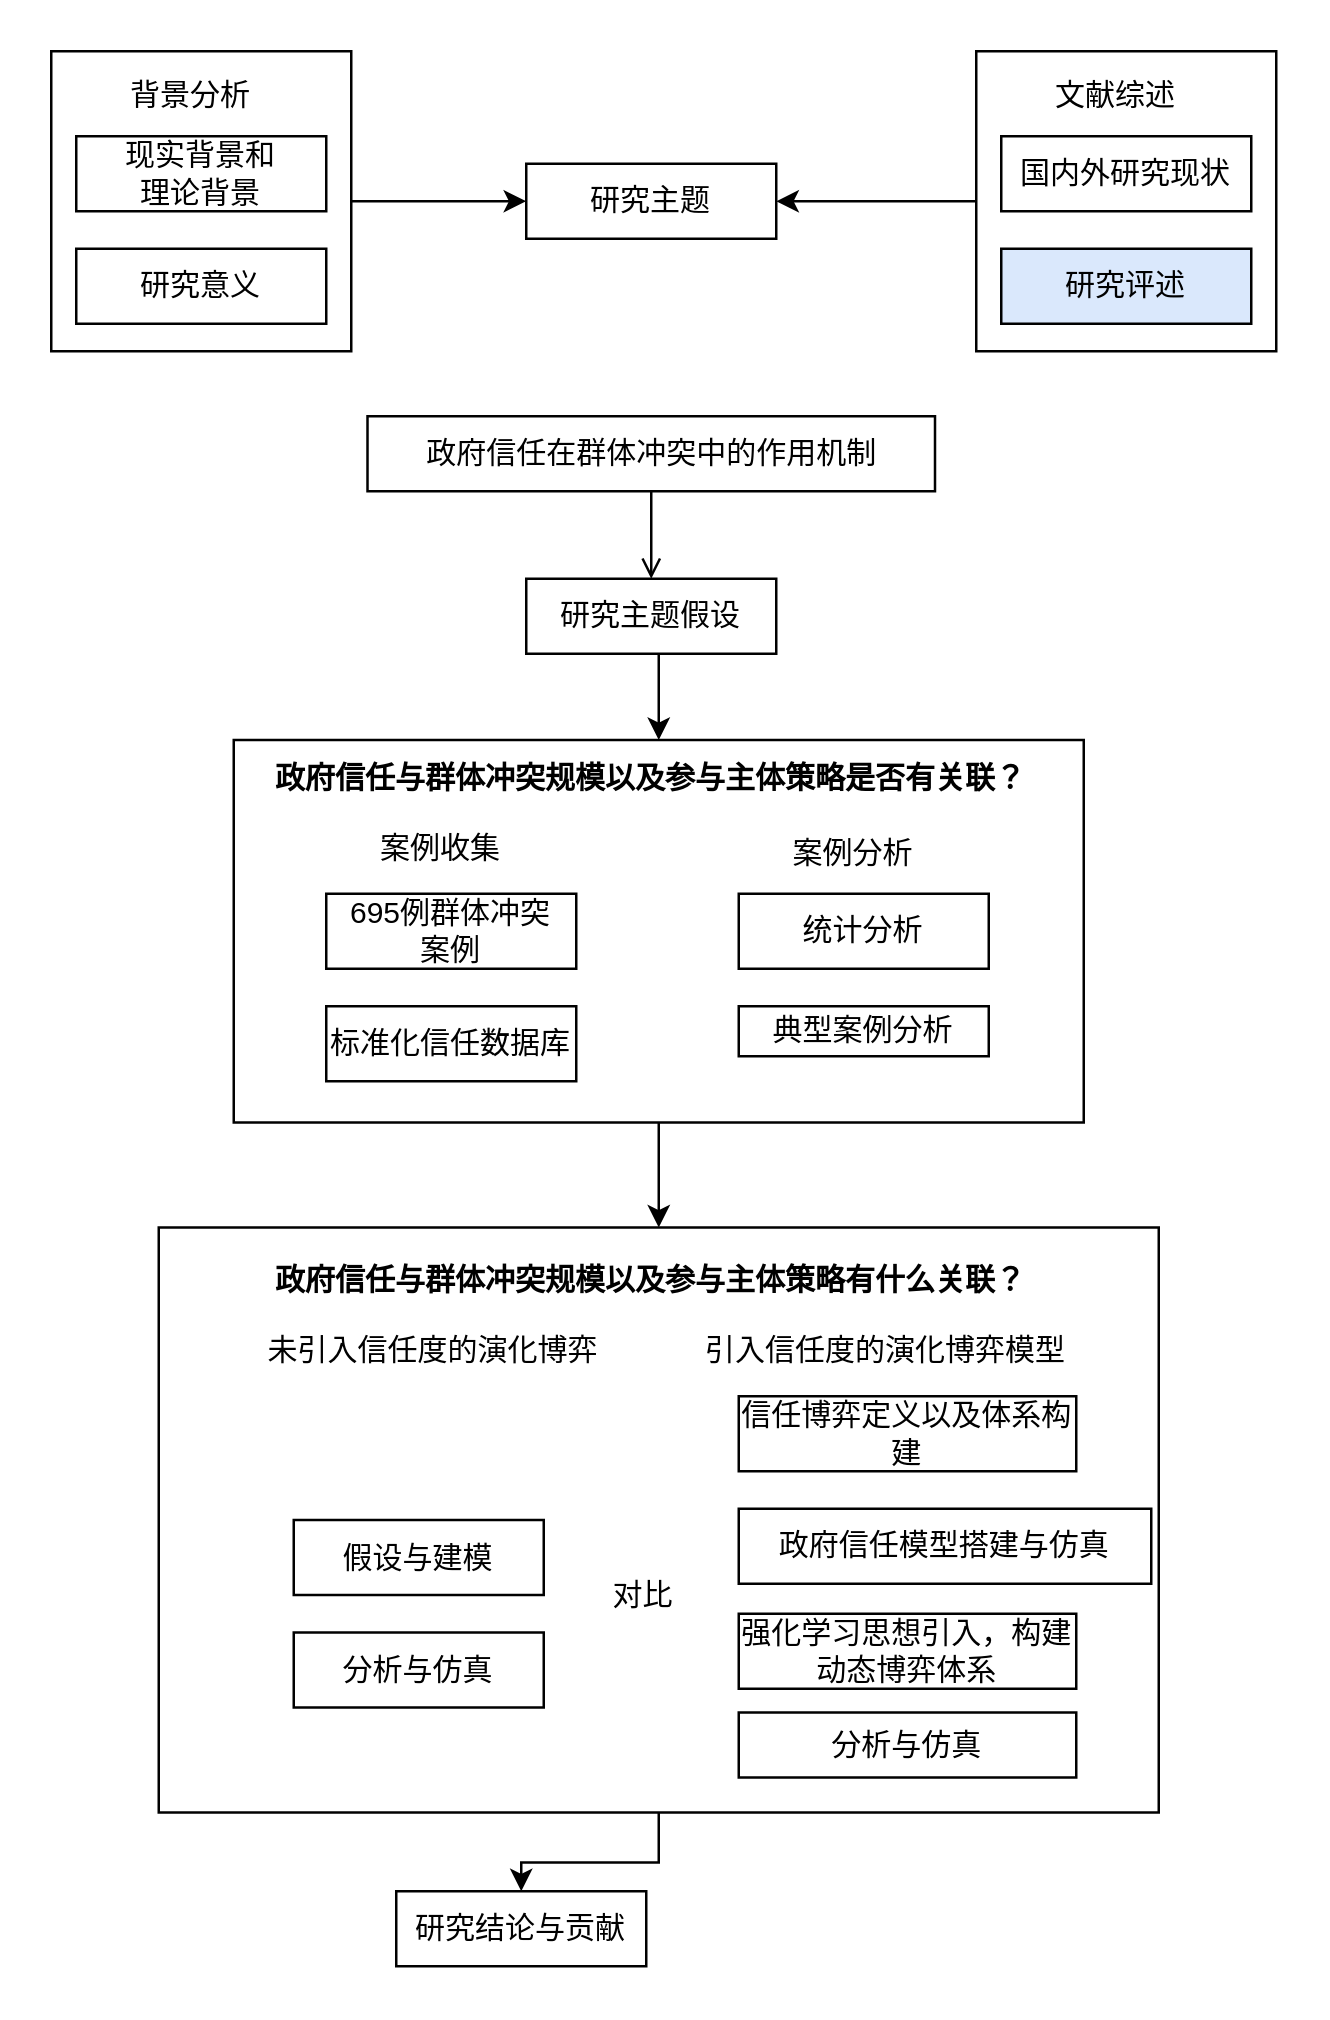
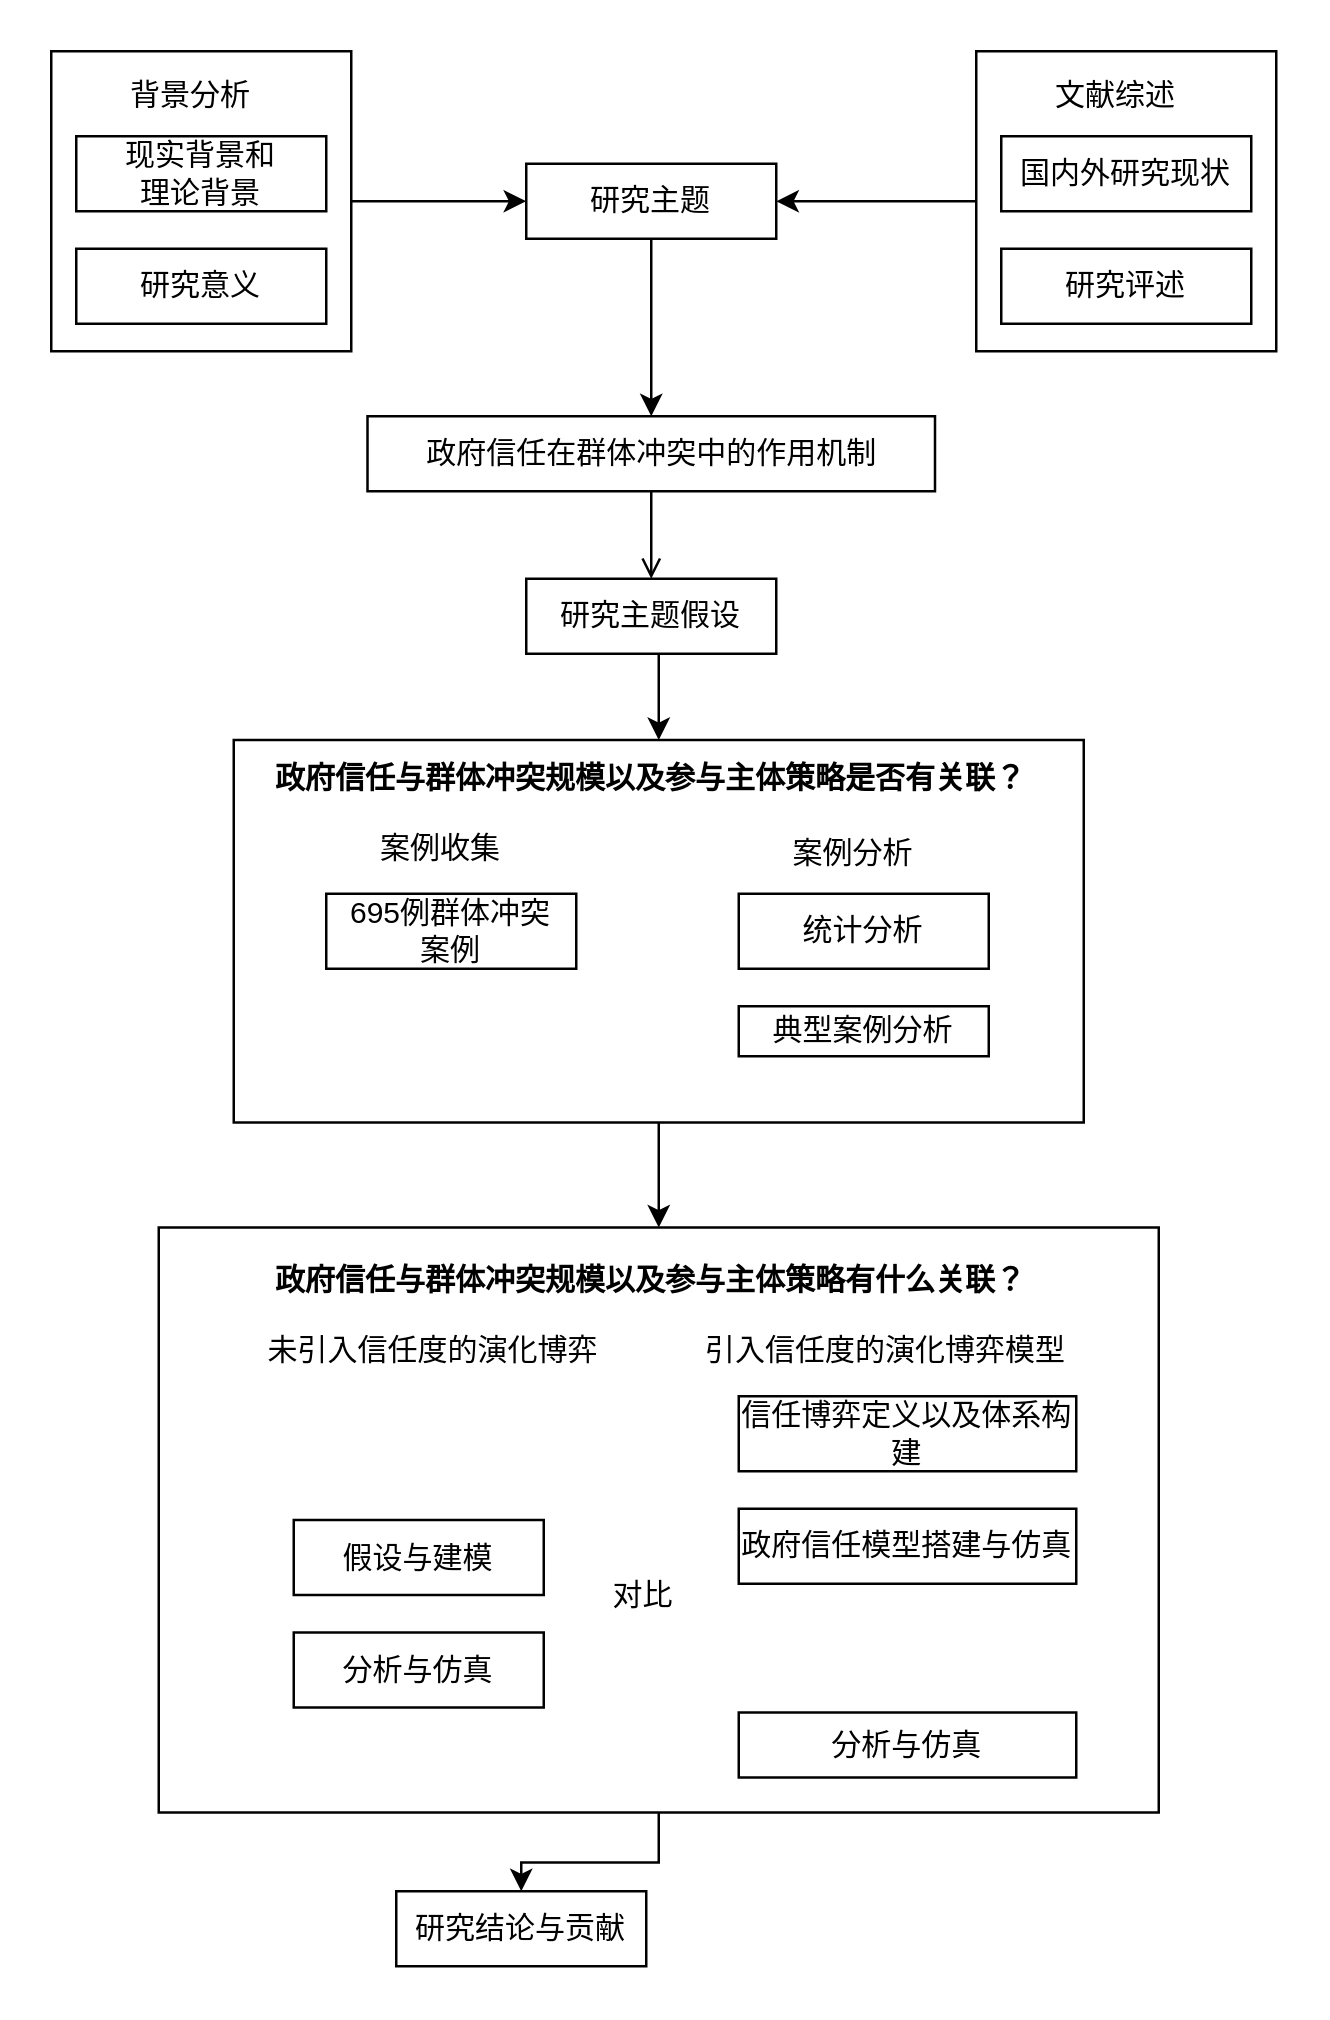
(1126, 286) -> (1126, 286)
none -> (651, 319)
(451, 1044) -> none
(945, 1546) -> (908, 1546)
(908, 1651) -> none
